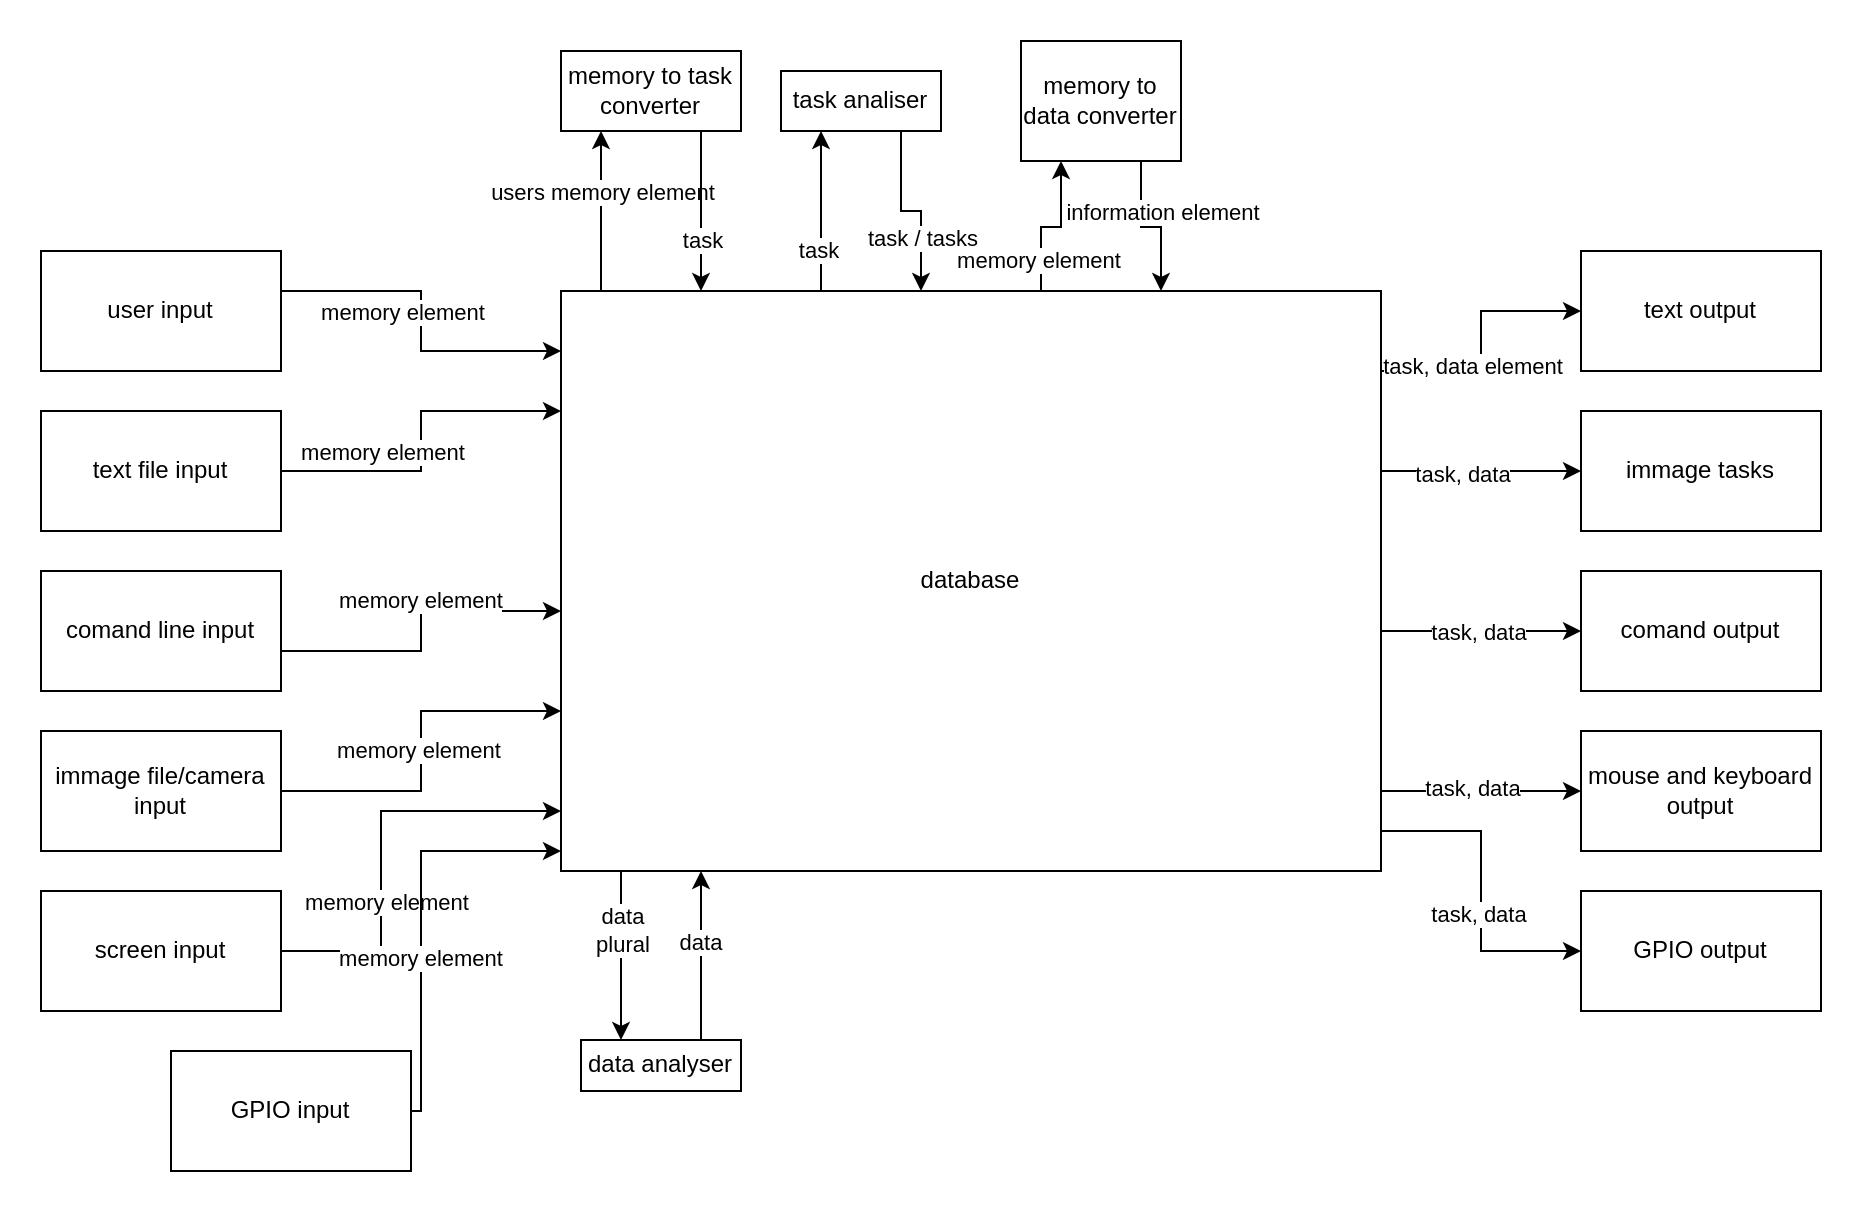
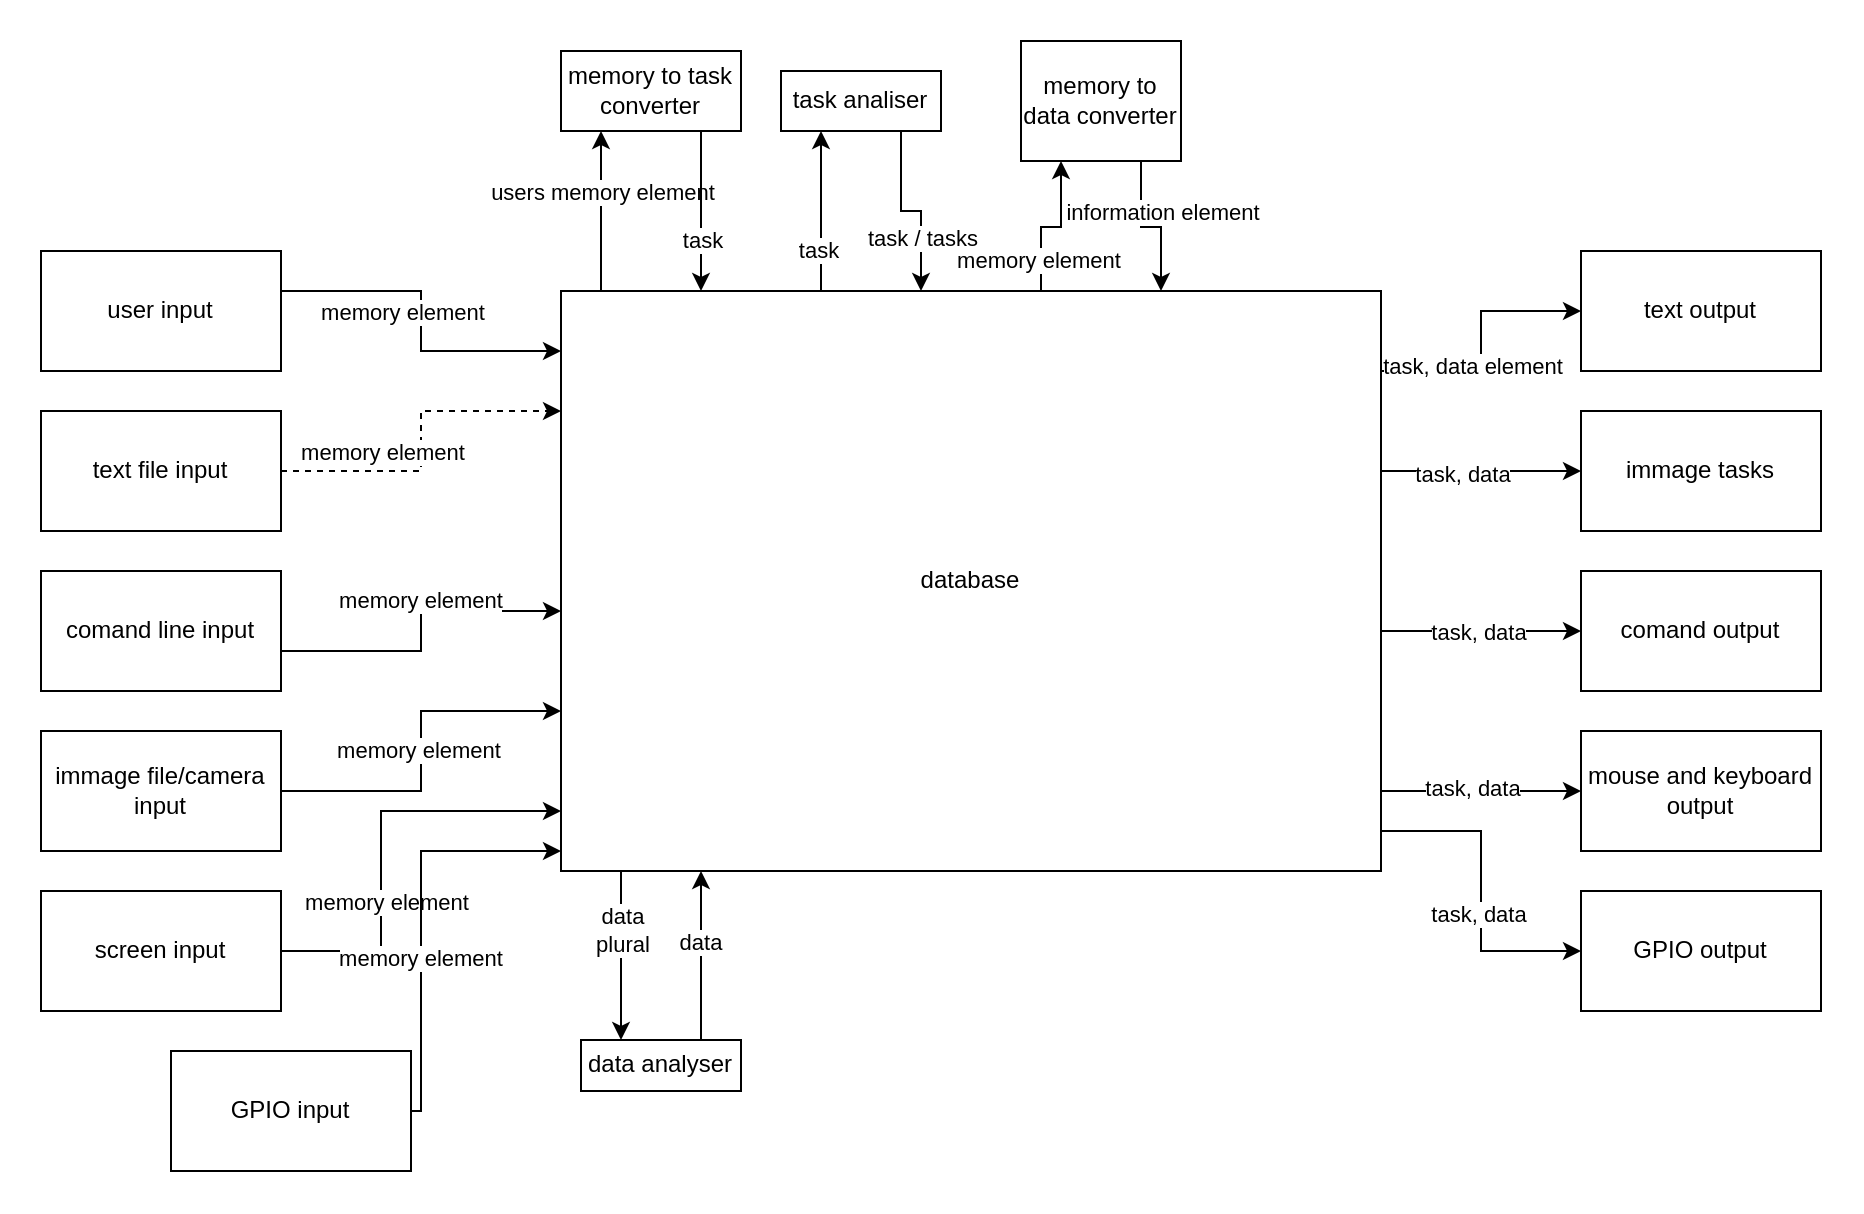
(470, 411) -> (470, 411)
